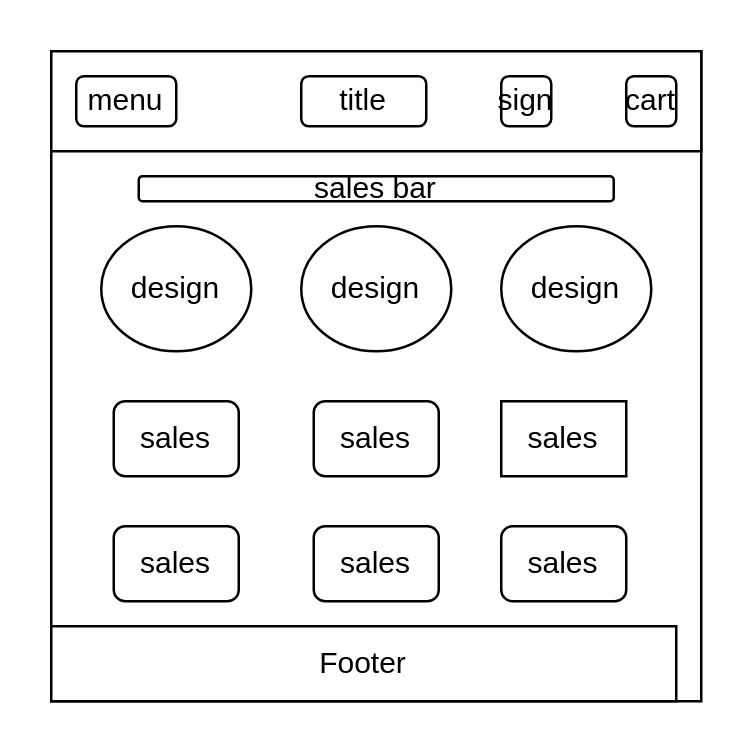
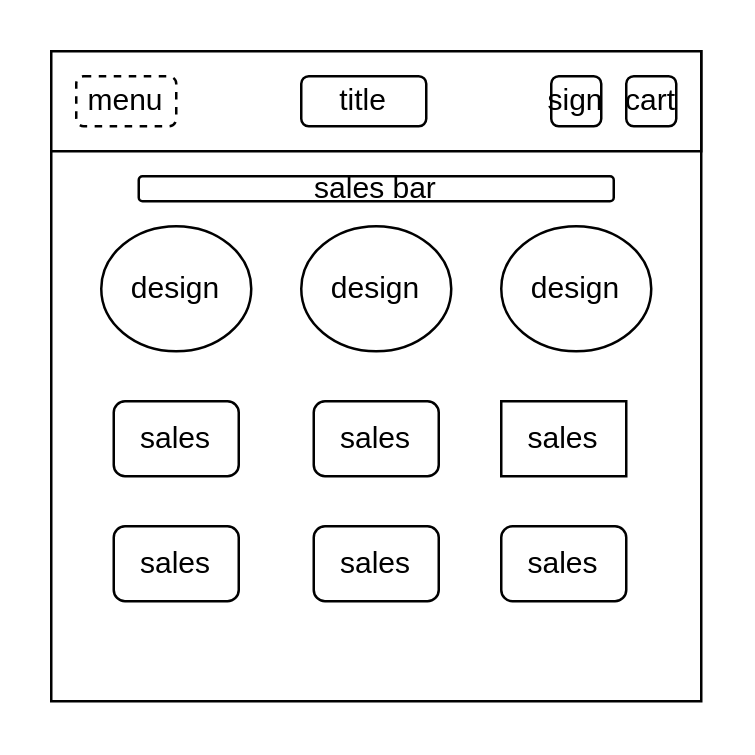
(126, 101) -> (126, 101)
(526, 101) -> (576, 101)
(364, 664) -> none
